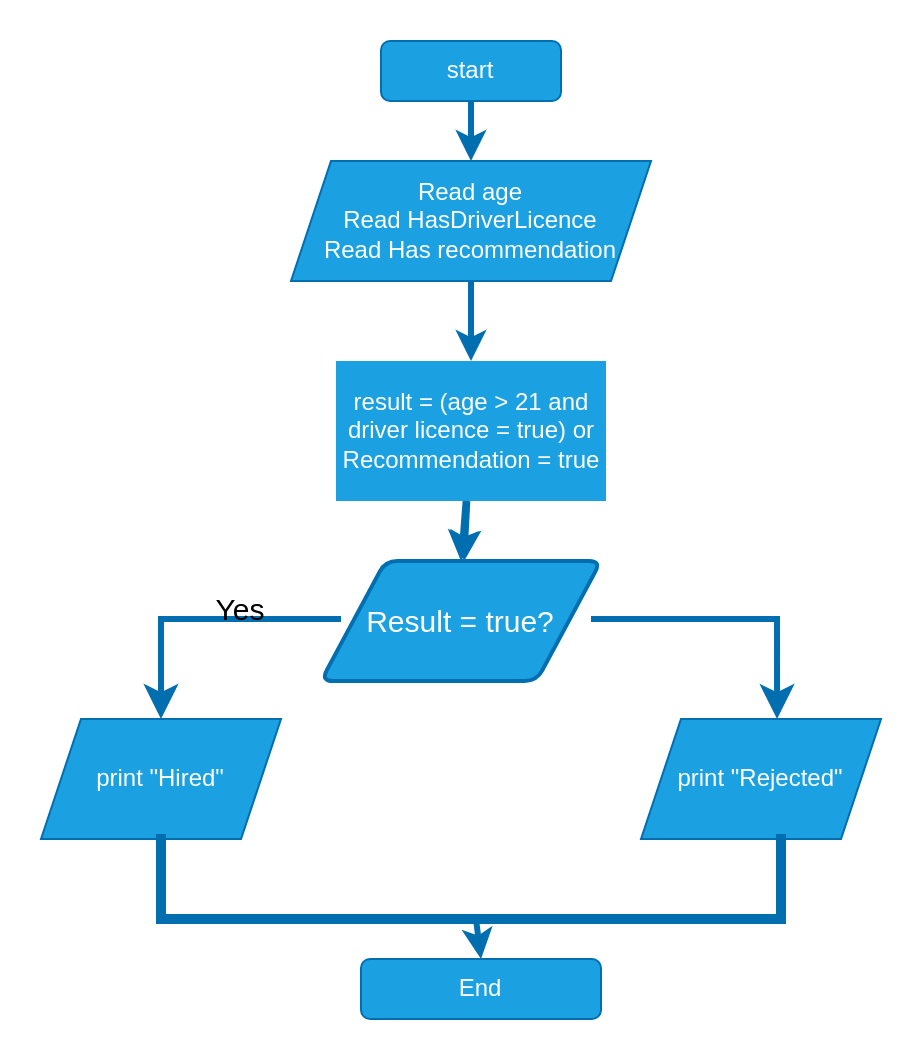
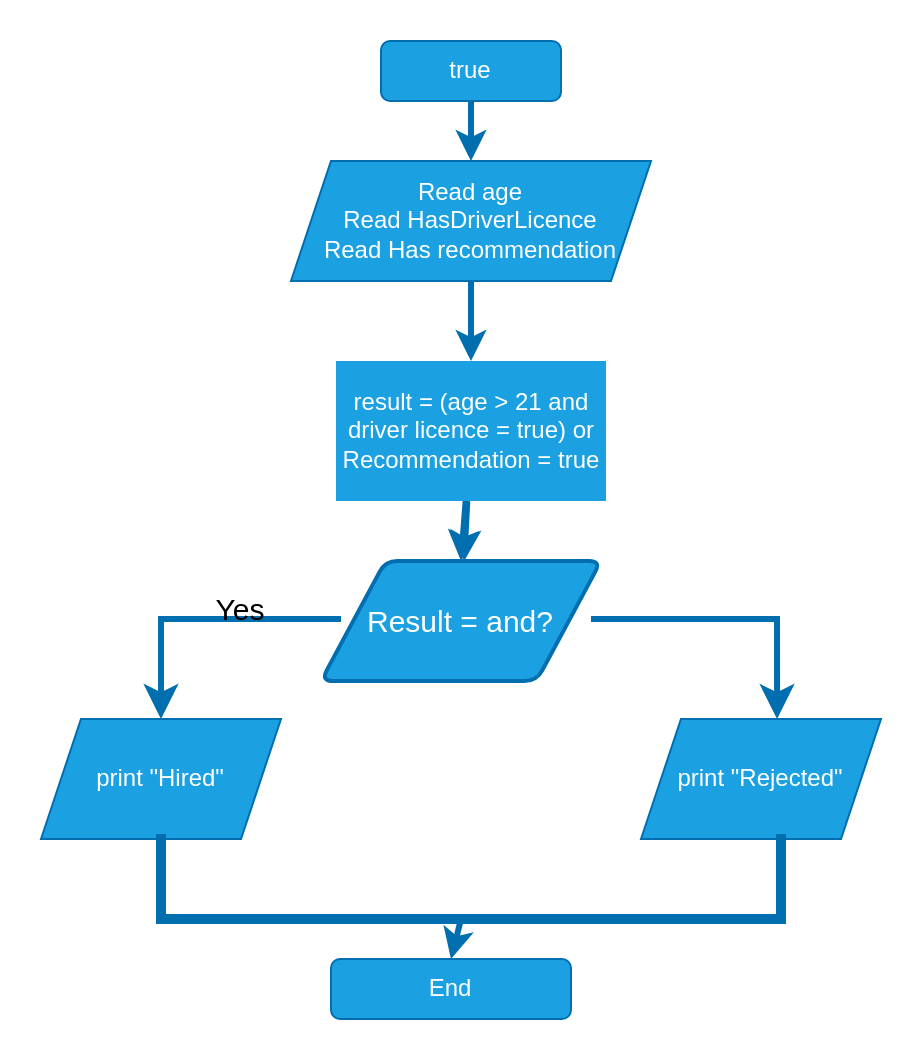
(471, 71) -> (471, 71)
(461, 621) -> (461, 621)
(481, 989) -> (451, 989)
